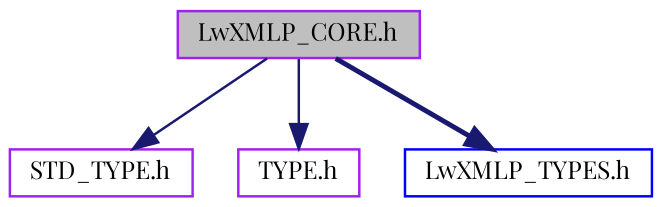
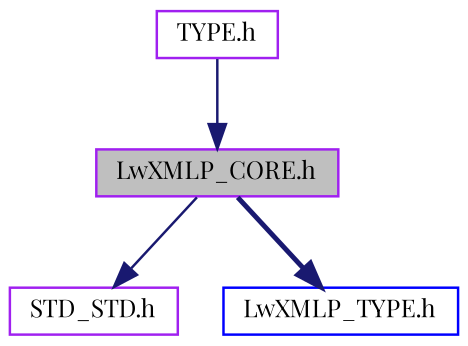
(299, 91) -> (217, 91)
(101, 173) -> (94, 311)
(528, 173) -> (341, 311)
